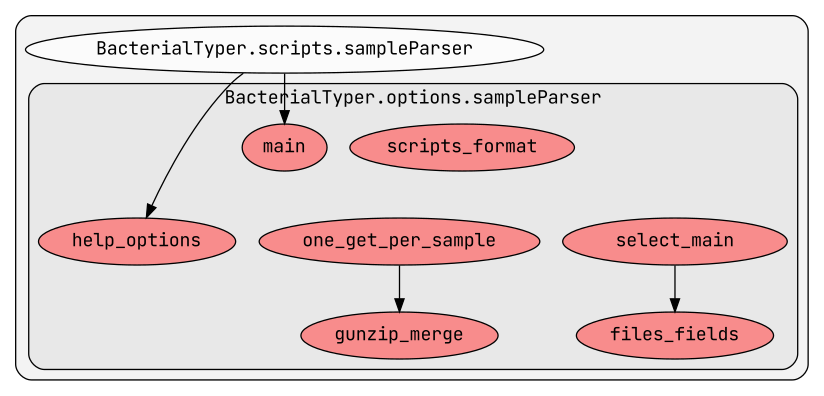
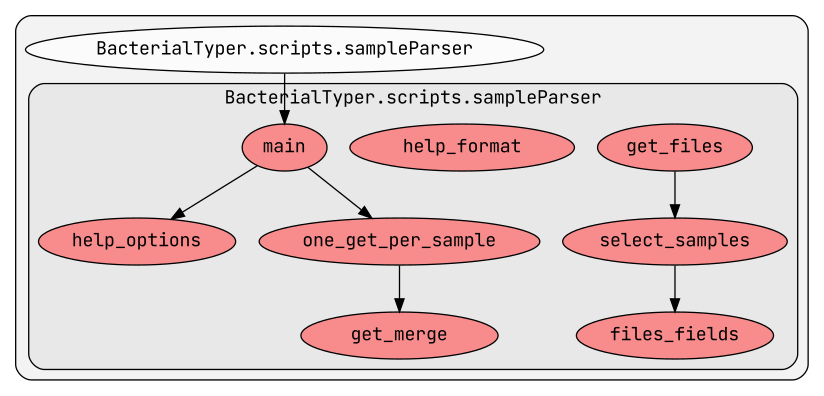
(413, 99) -> (413, 99)
(191, 135) -> (220, 189)
(462, 148) -> (462, 148)
none -> (675, 148)
none -> (335, 189)
(675, 242) -> (675, 242)
(400, 336) -> (400, 336)
